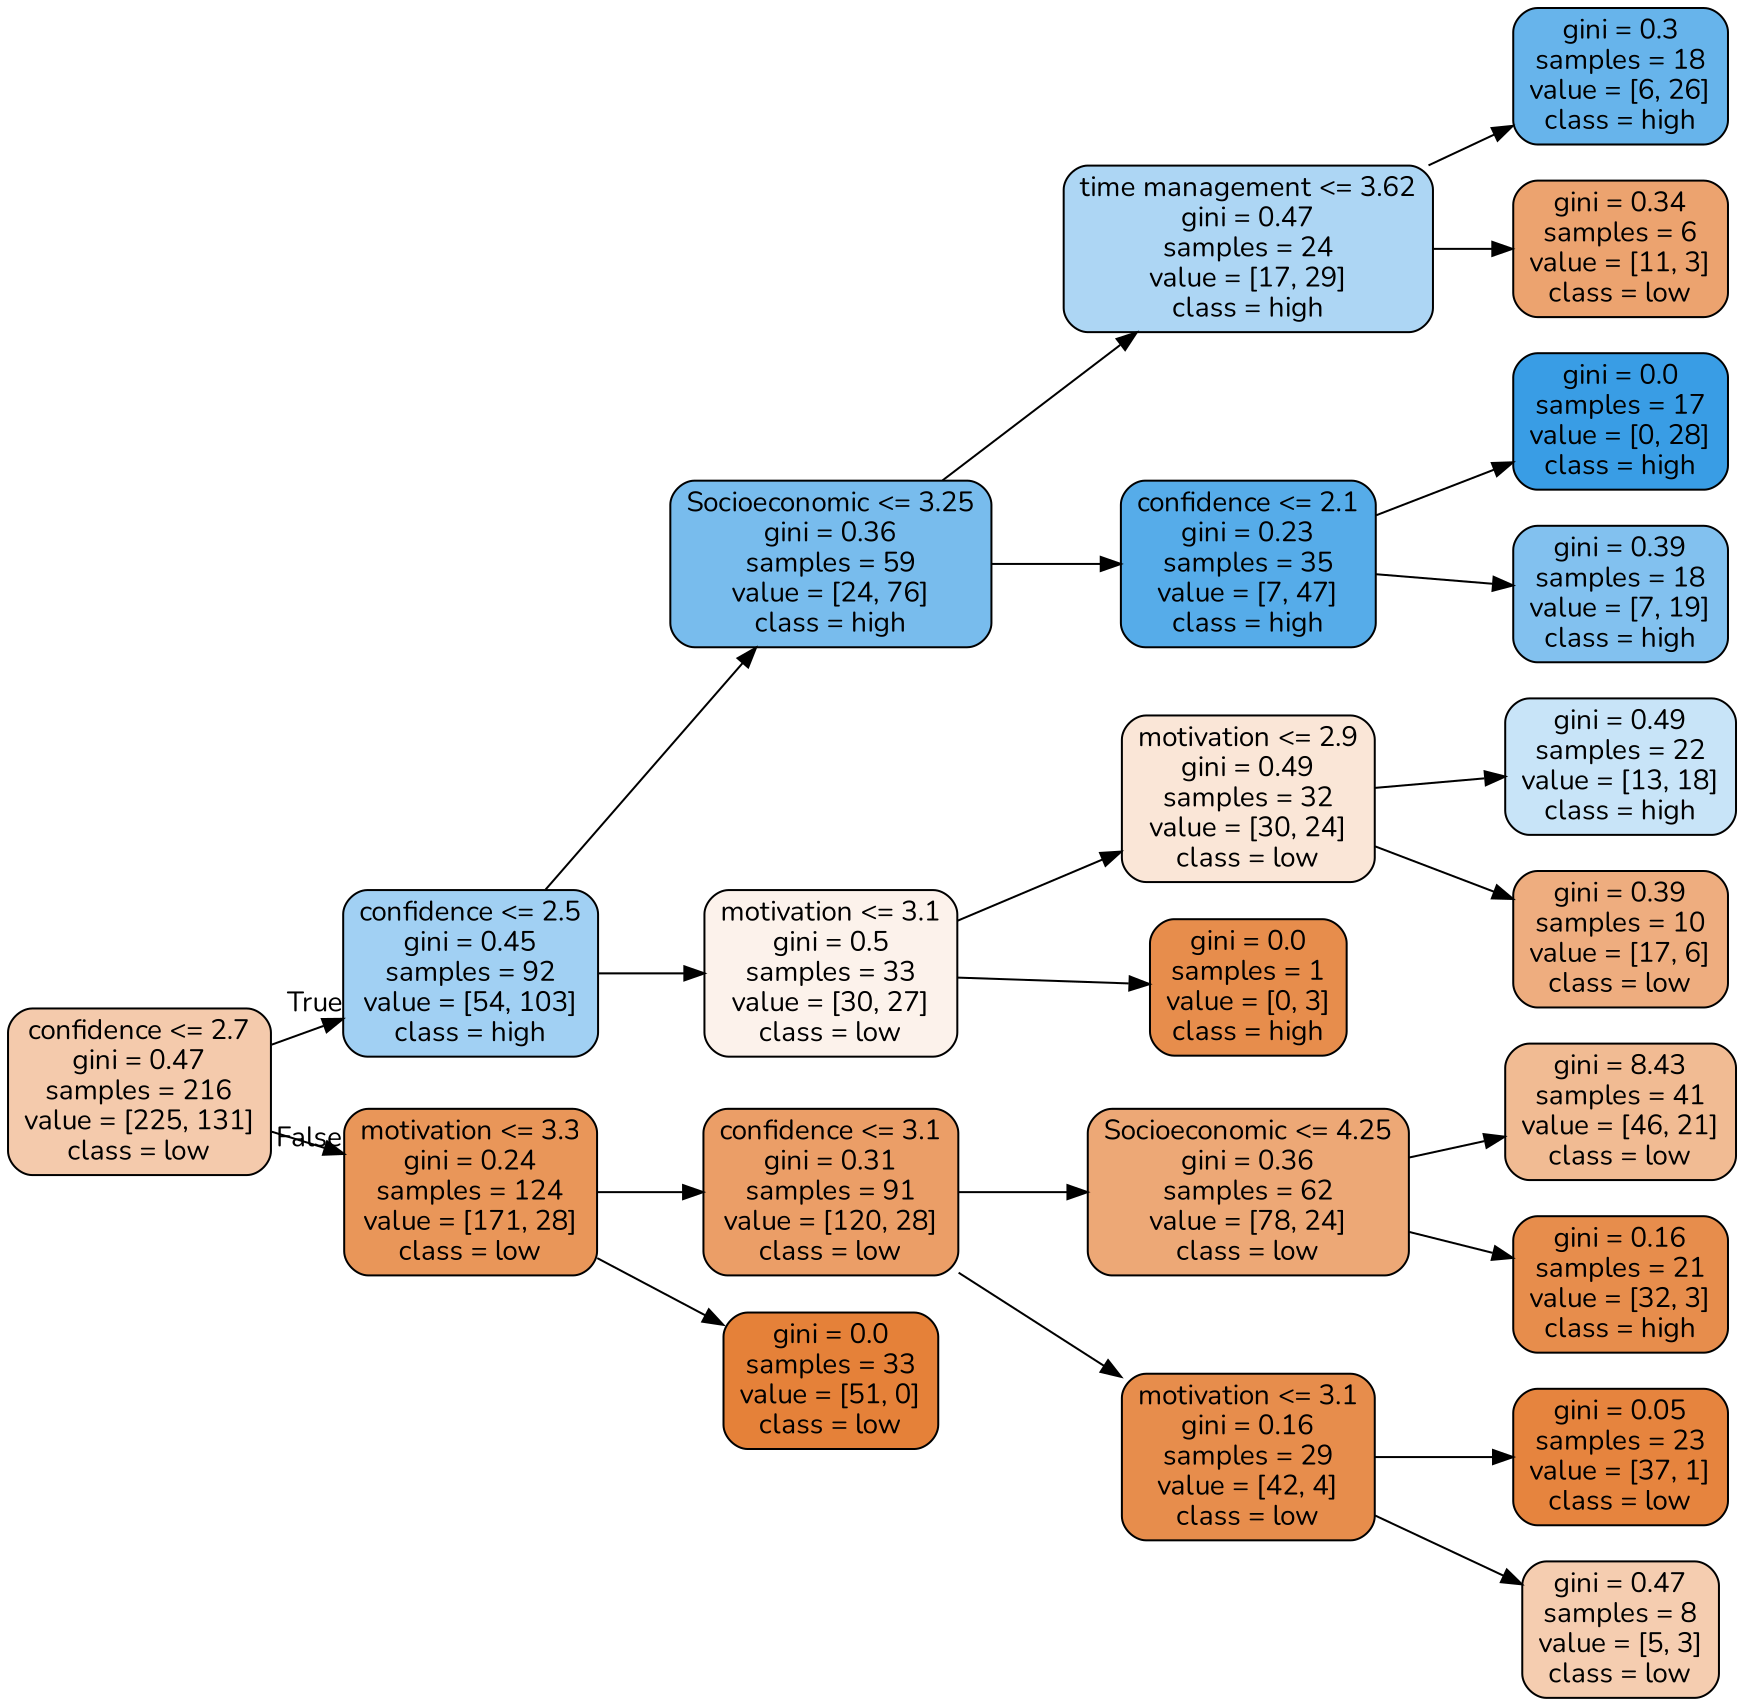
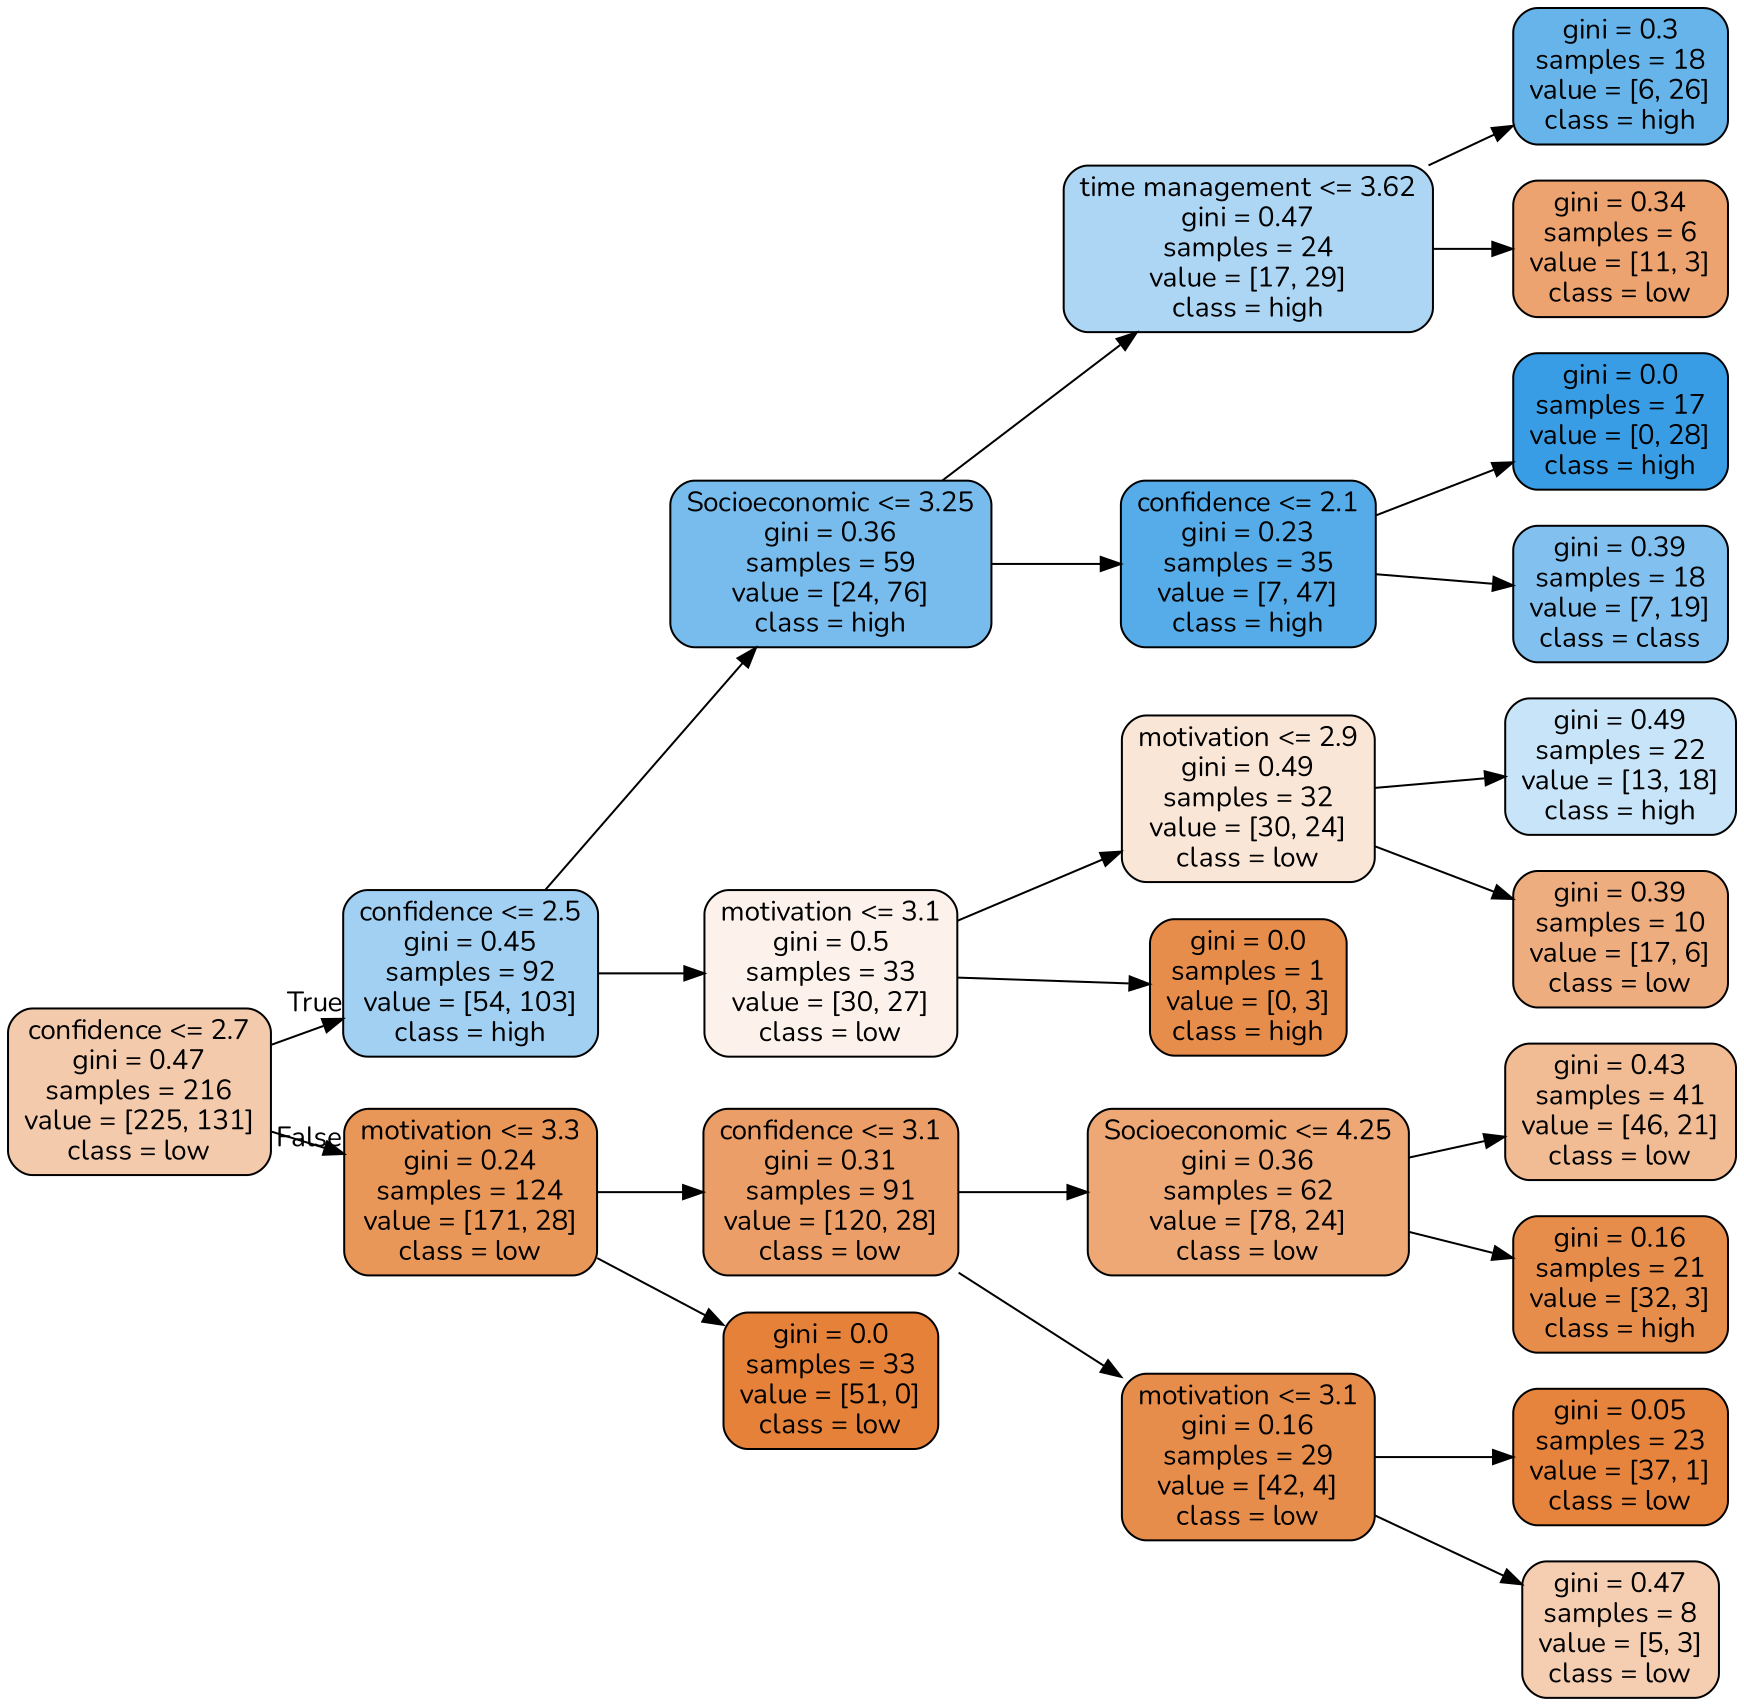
(1621, 594) -> (1621, 594)
(1621, 1112) -> (1621, 1112)
